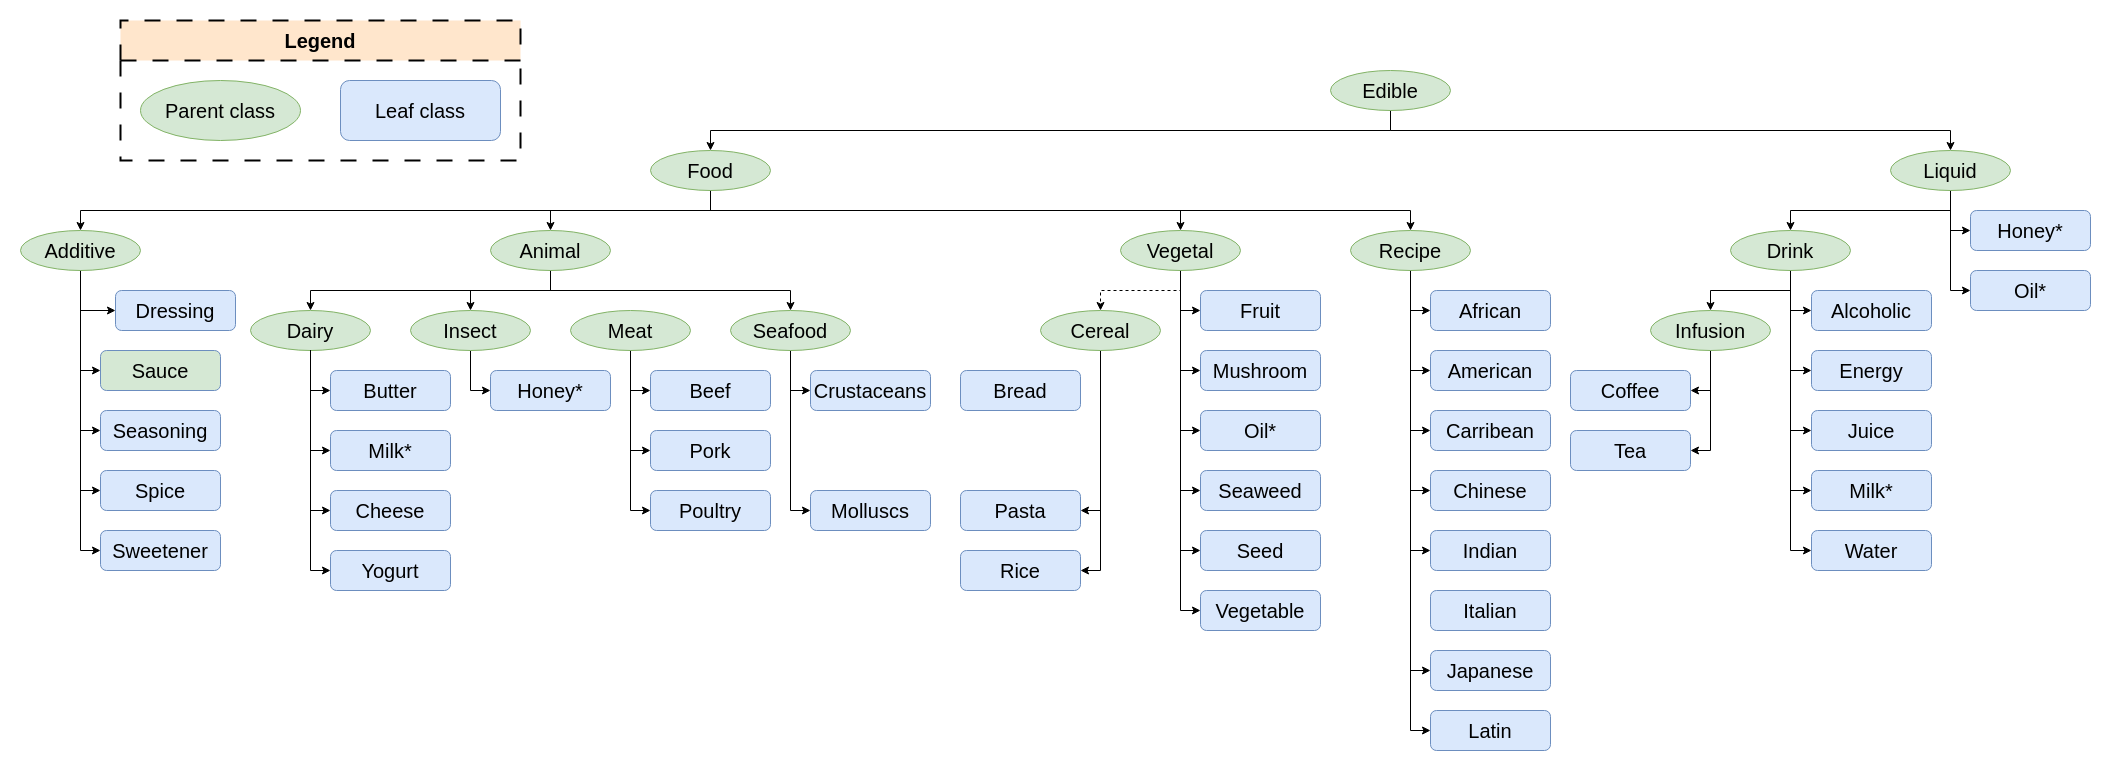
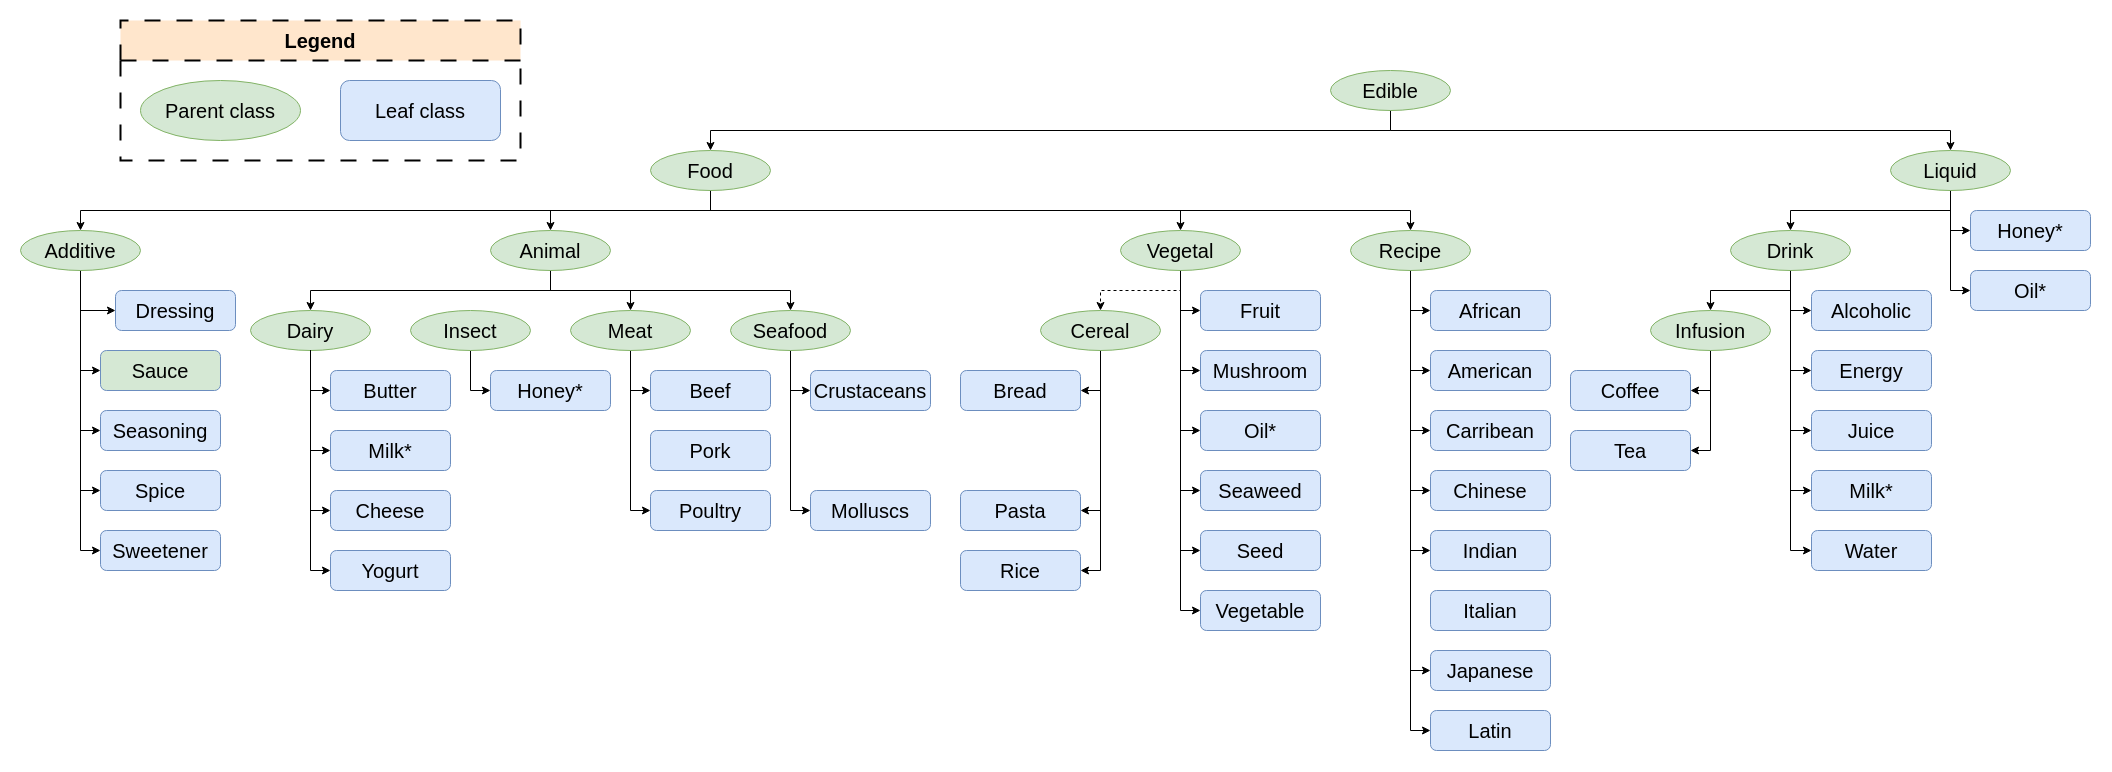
(471, 298) -> none
none -> (631, 298)
none -> (1093, 391)
(638, 451) -> none
